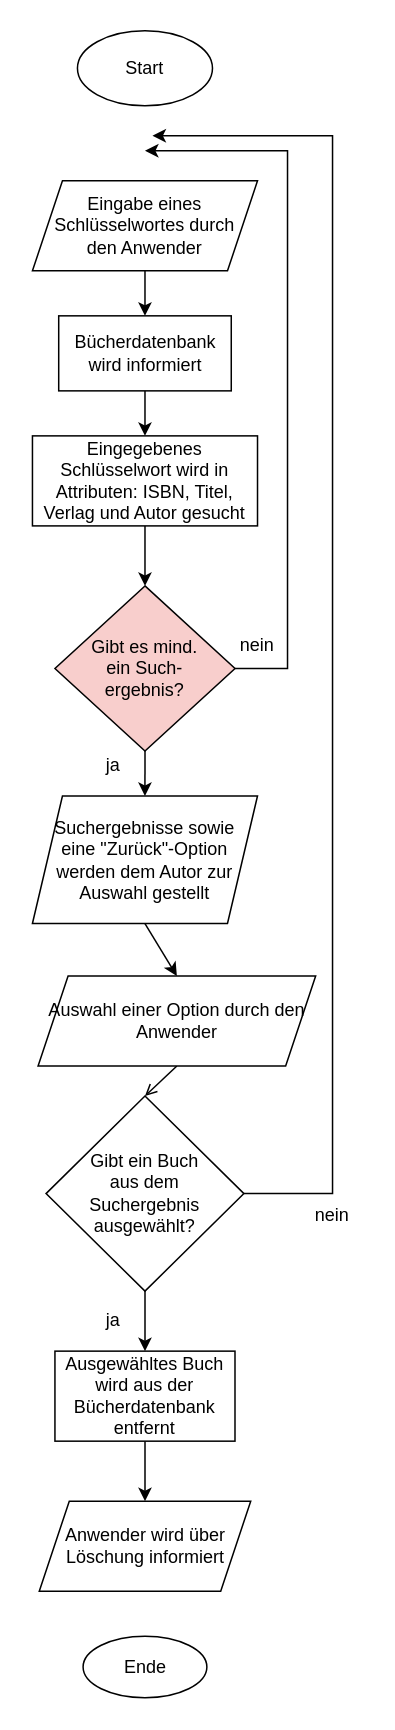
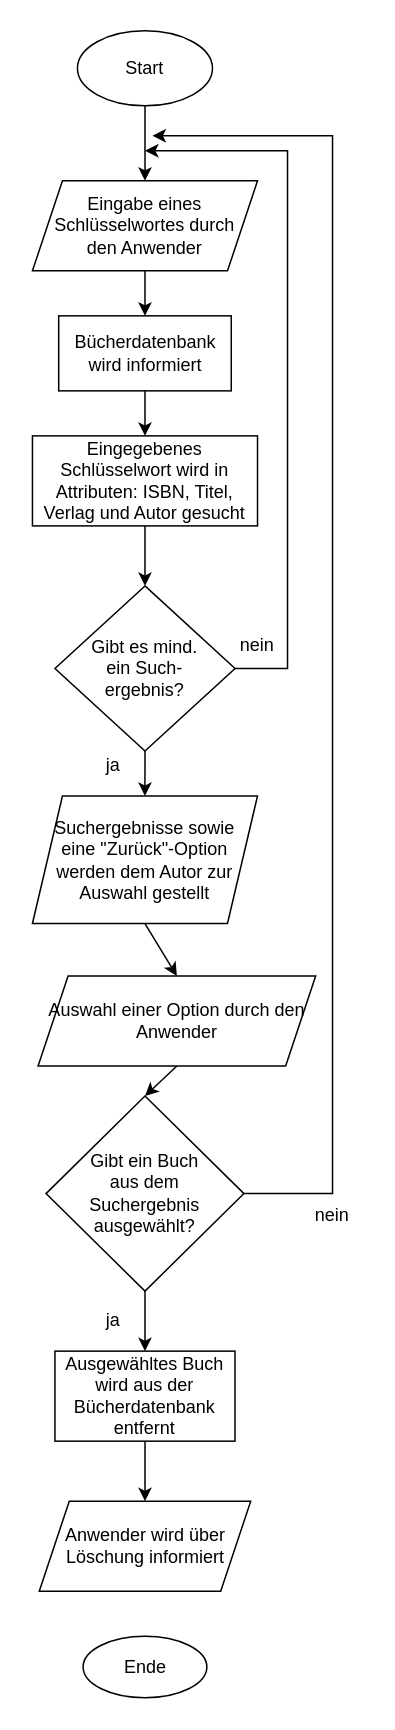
none -> (145, 138)
(145, 668) -> (145, 668)
(151, 1090) -> (153, 1088)
